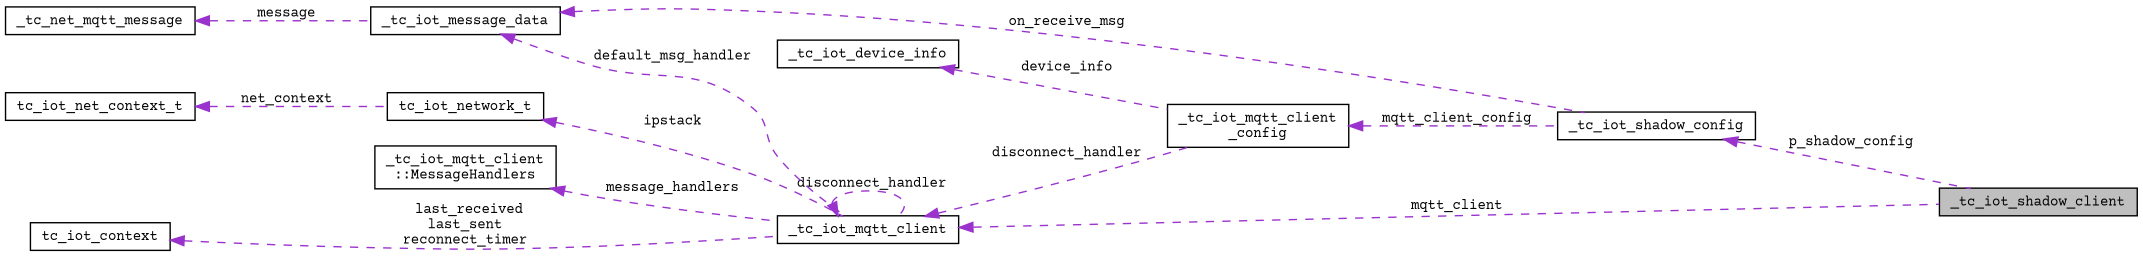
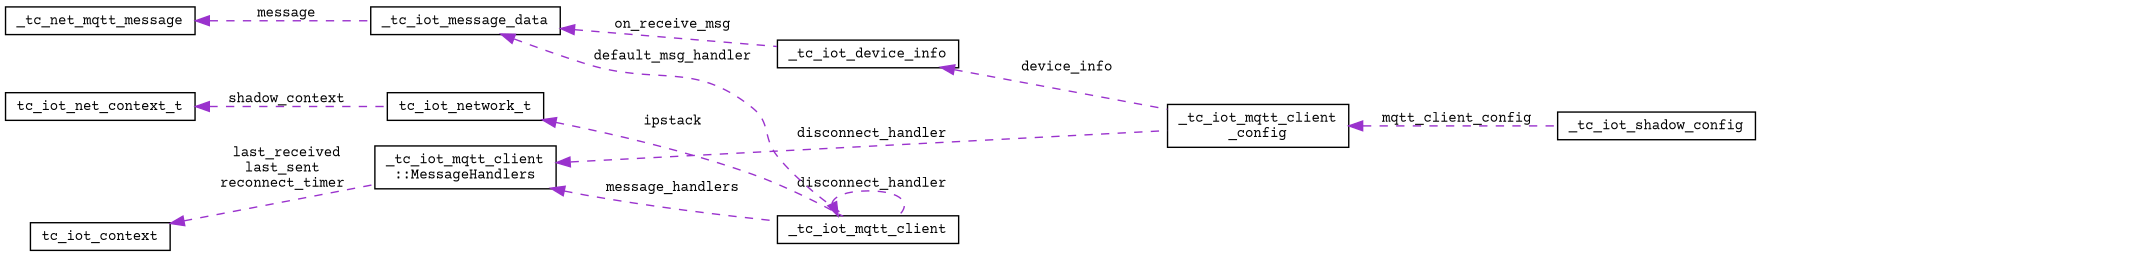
(1082, 38) -> (676, 38)
(283, 99) -> (283, 99)
(1064, 181) -> (869, 146)
(2038, 202) -> none
(481, 249) -> (279, 203)
